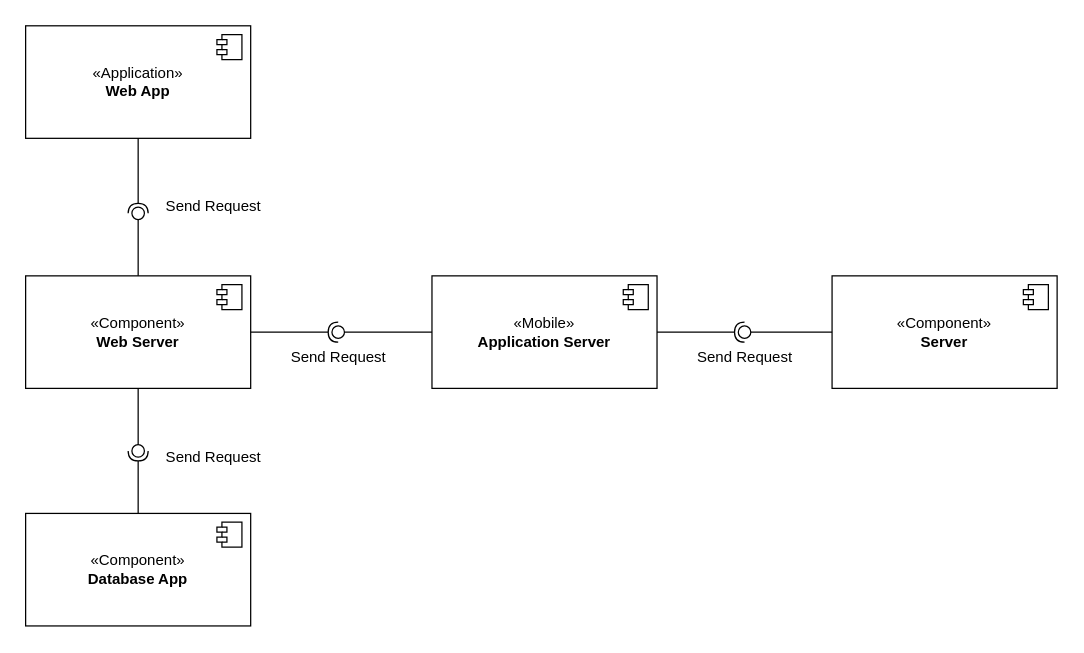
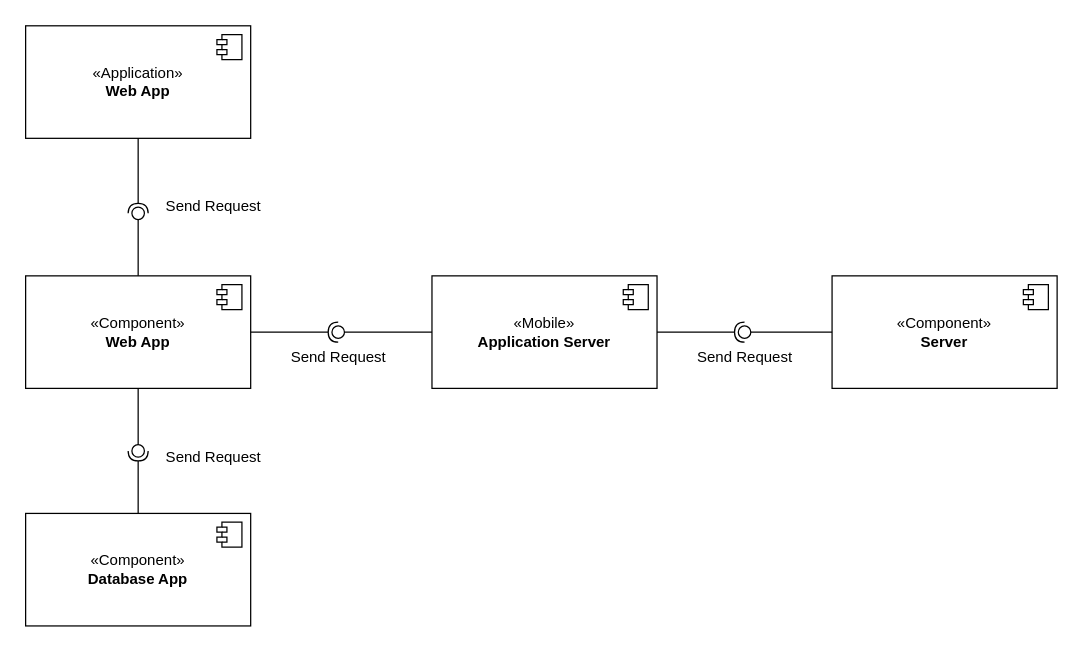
(138, 332) -> (138, 332)
